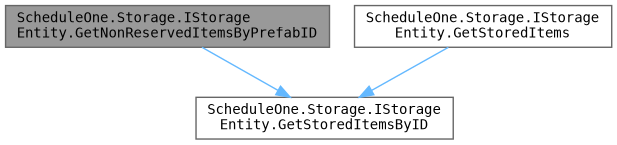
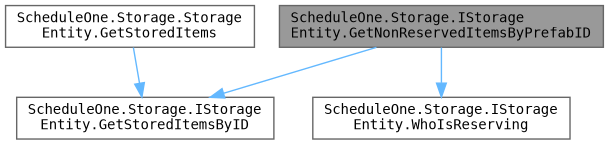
(483, 26) -> (130, 26)
none -> (441, 118)
